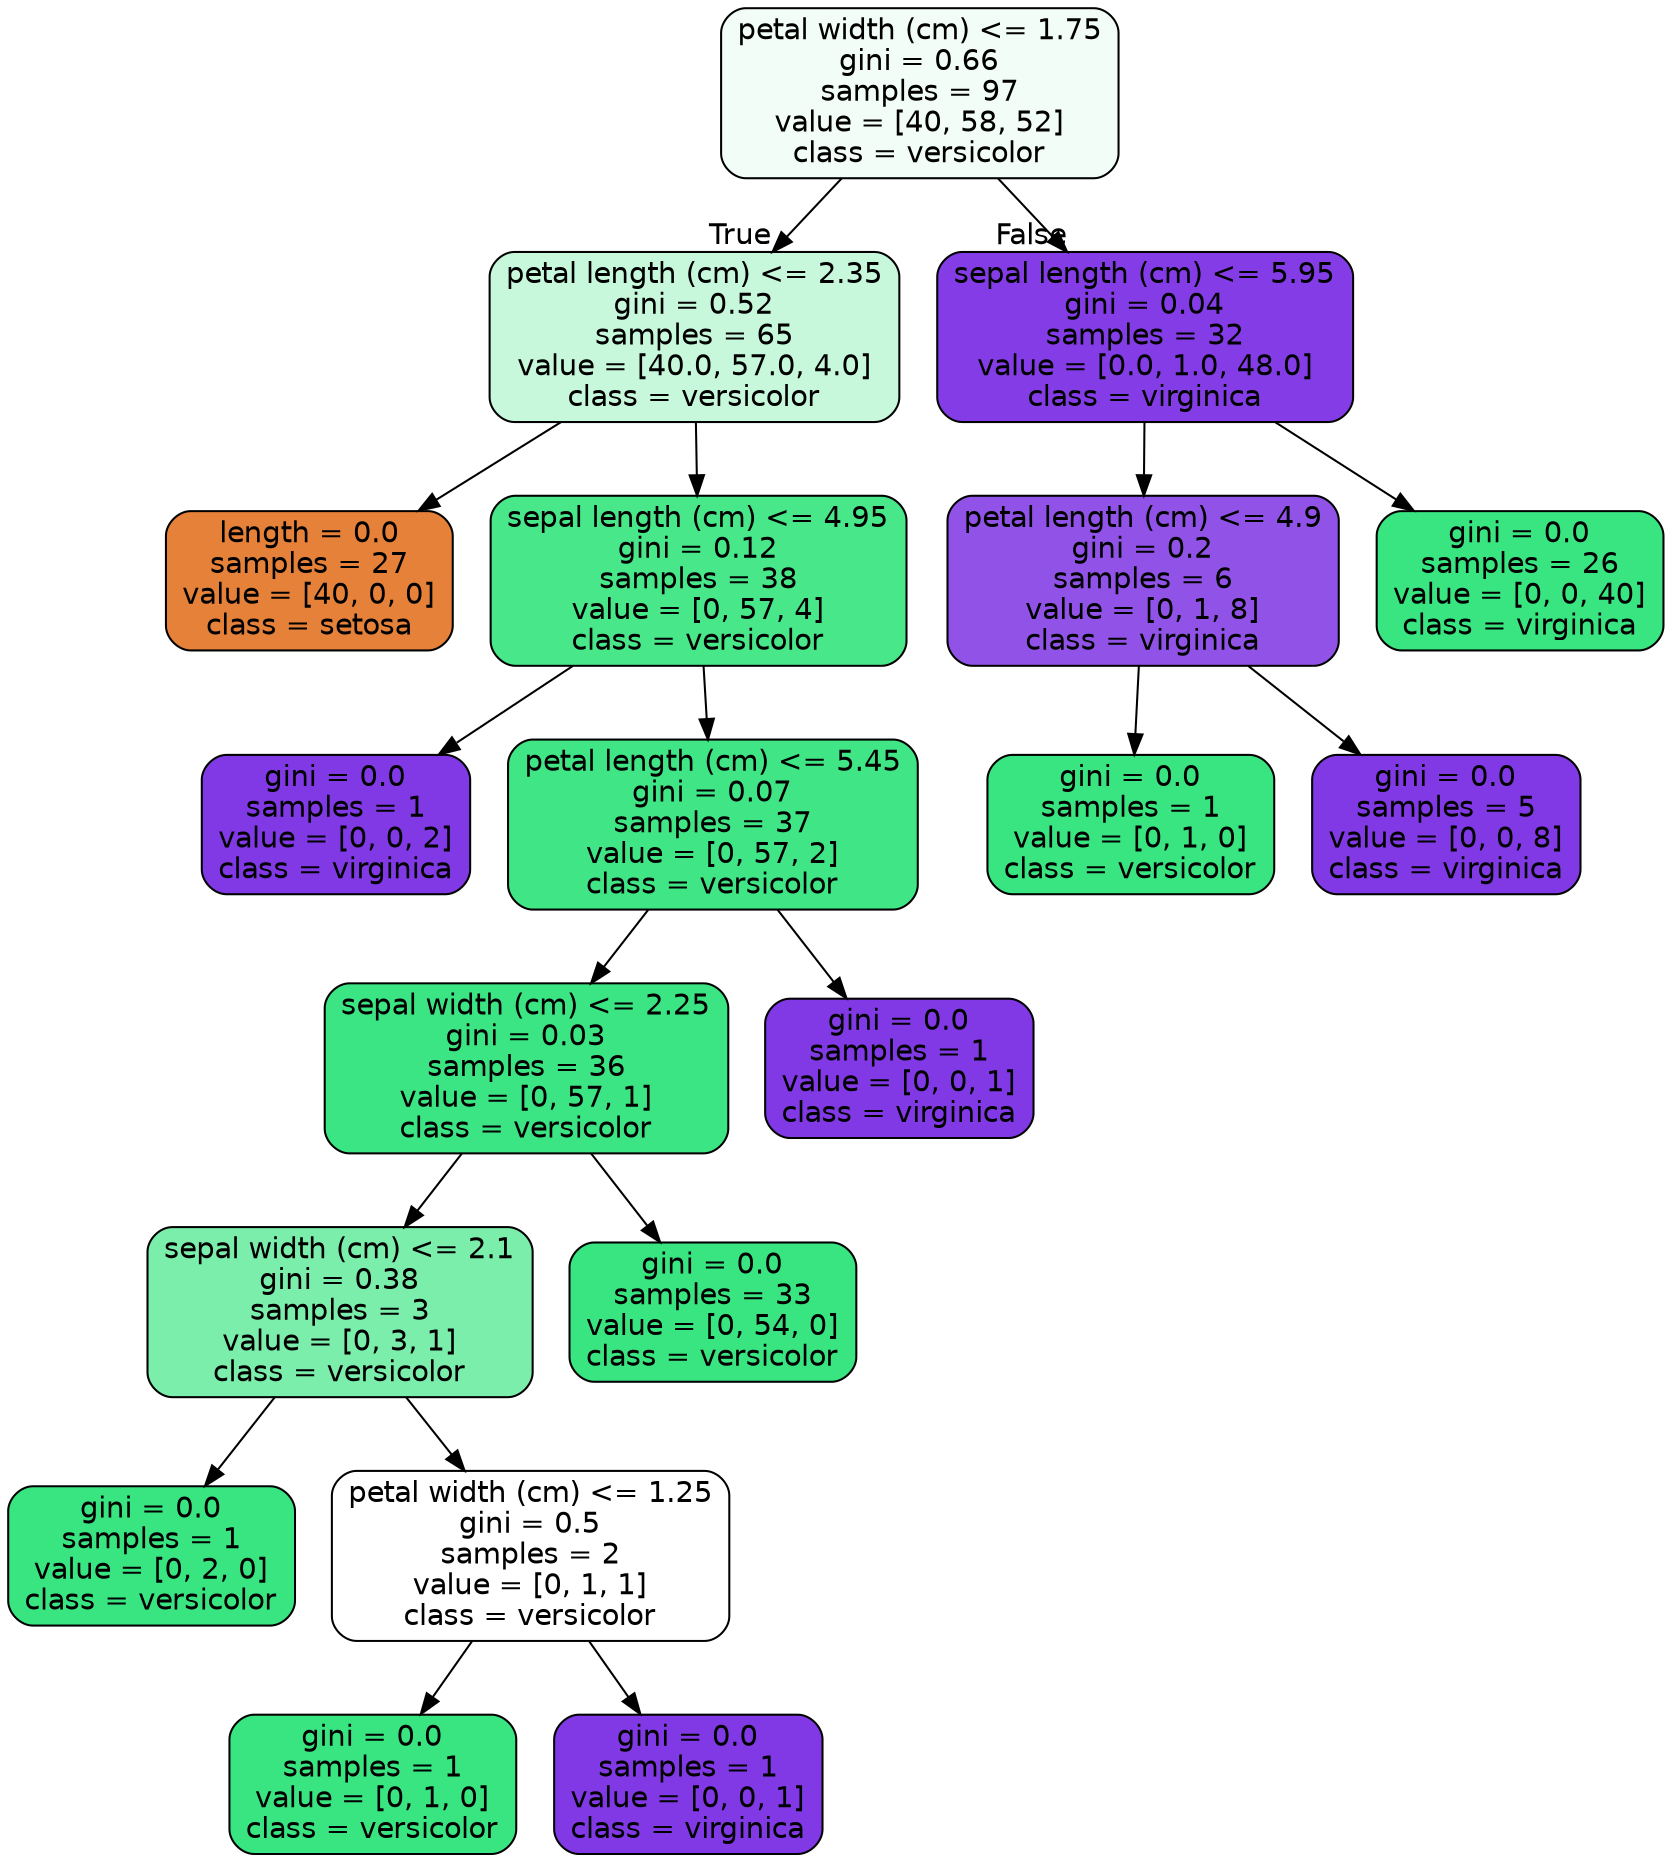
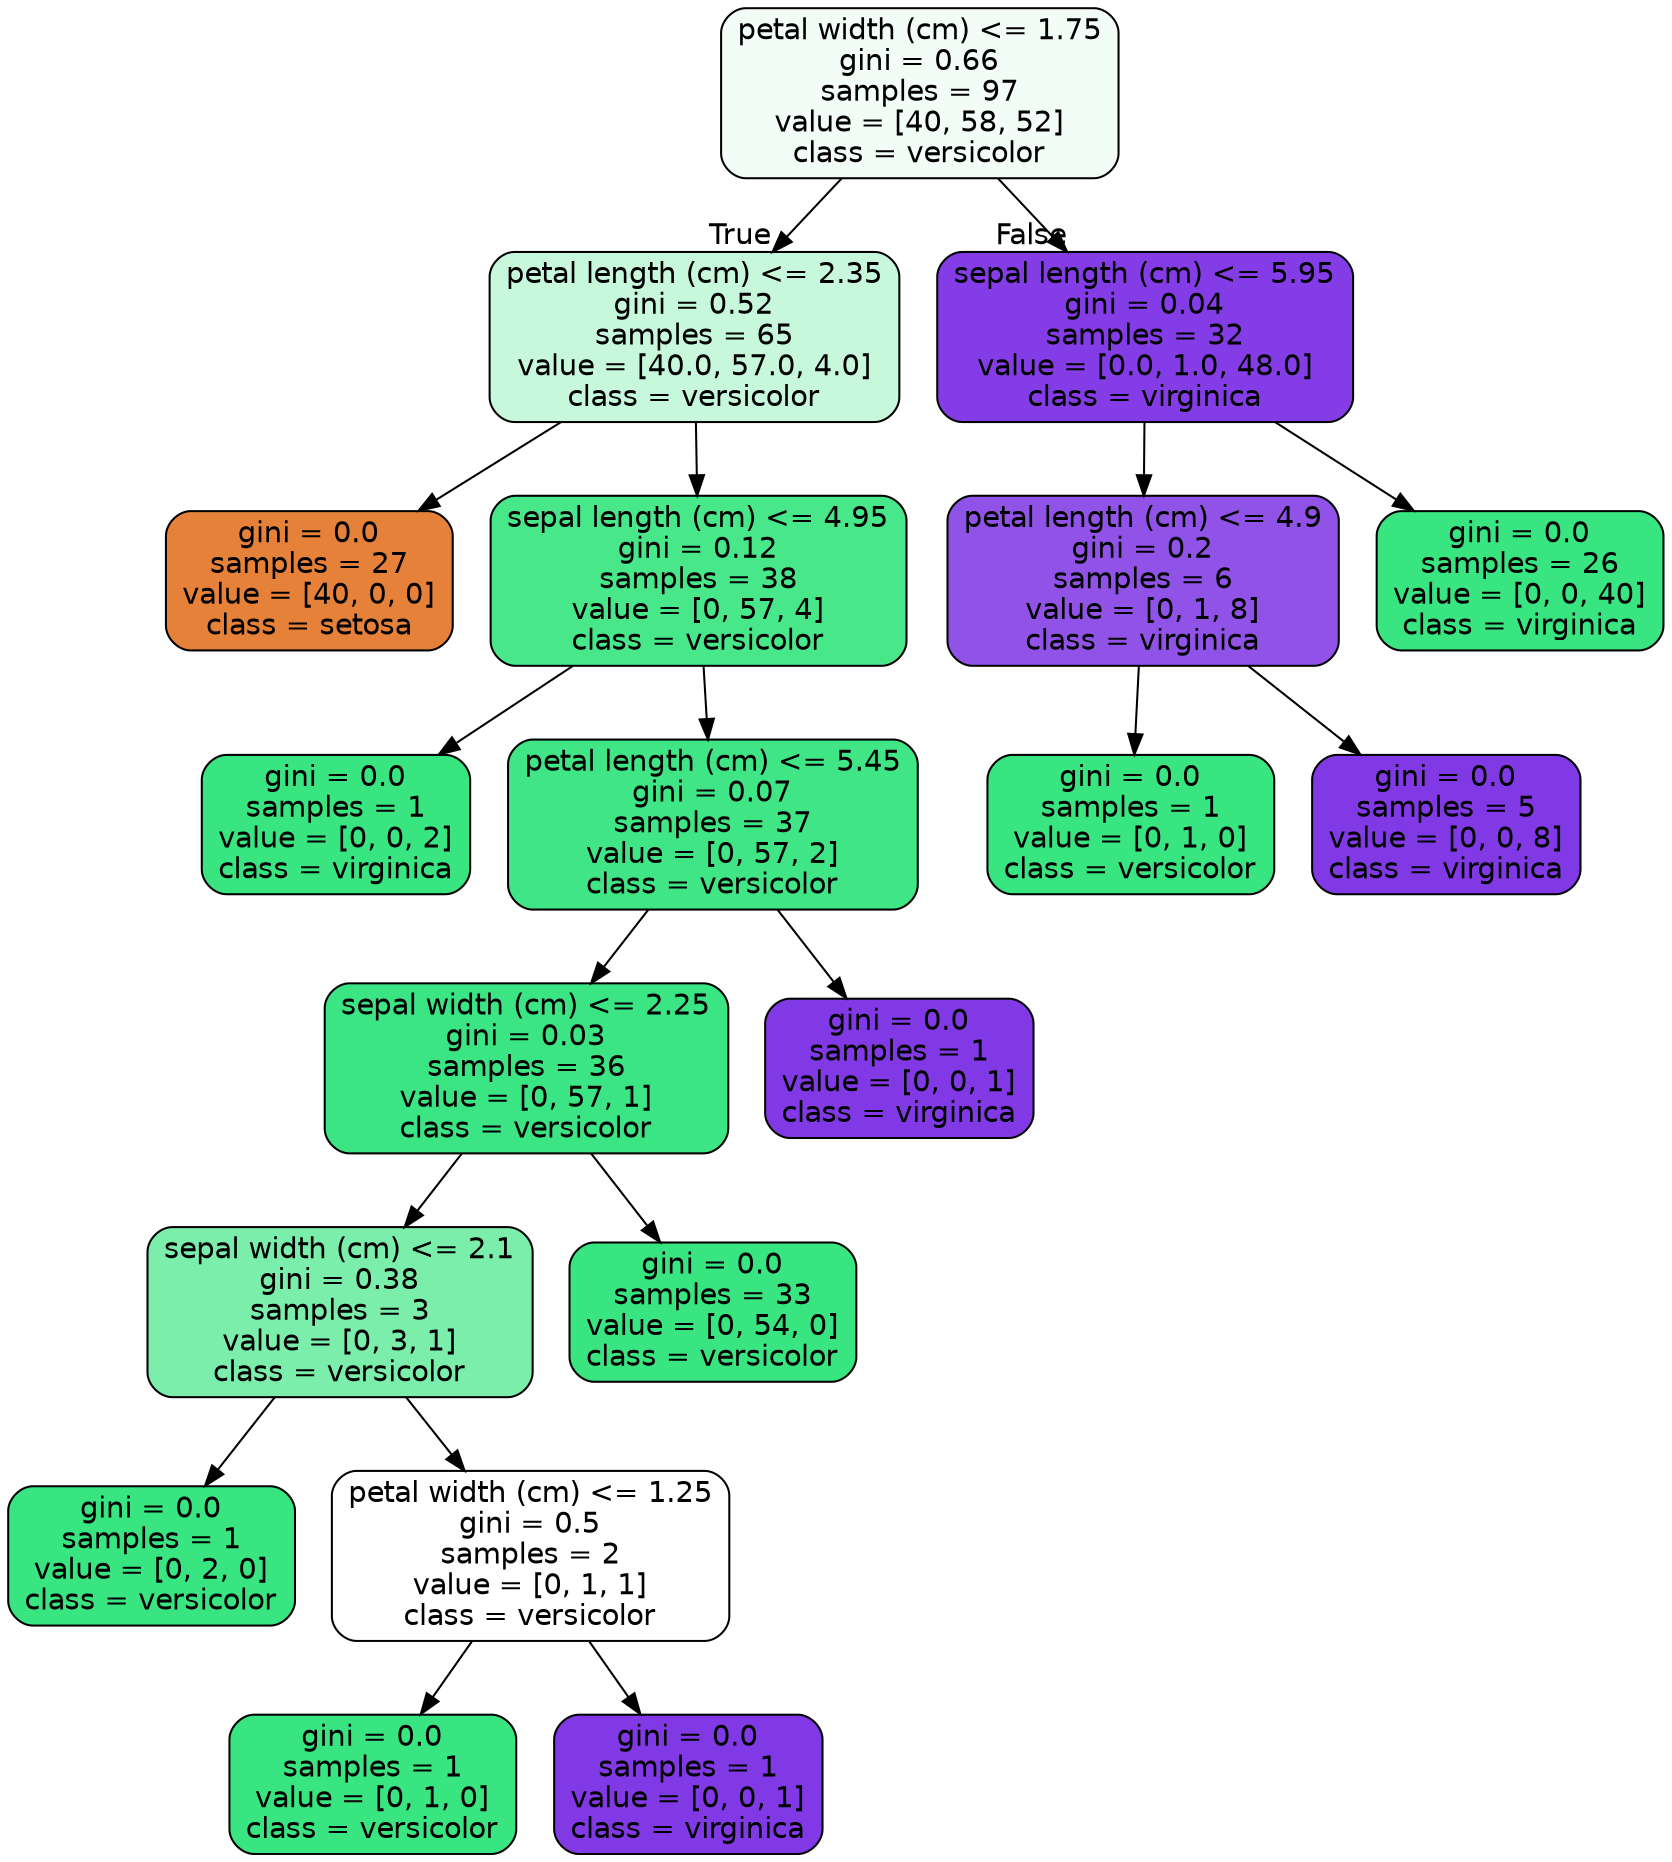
(309, 581) -> (309, 581)
(336, 825) -> (336, 825)
